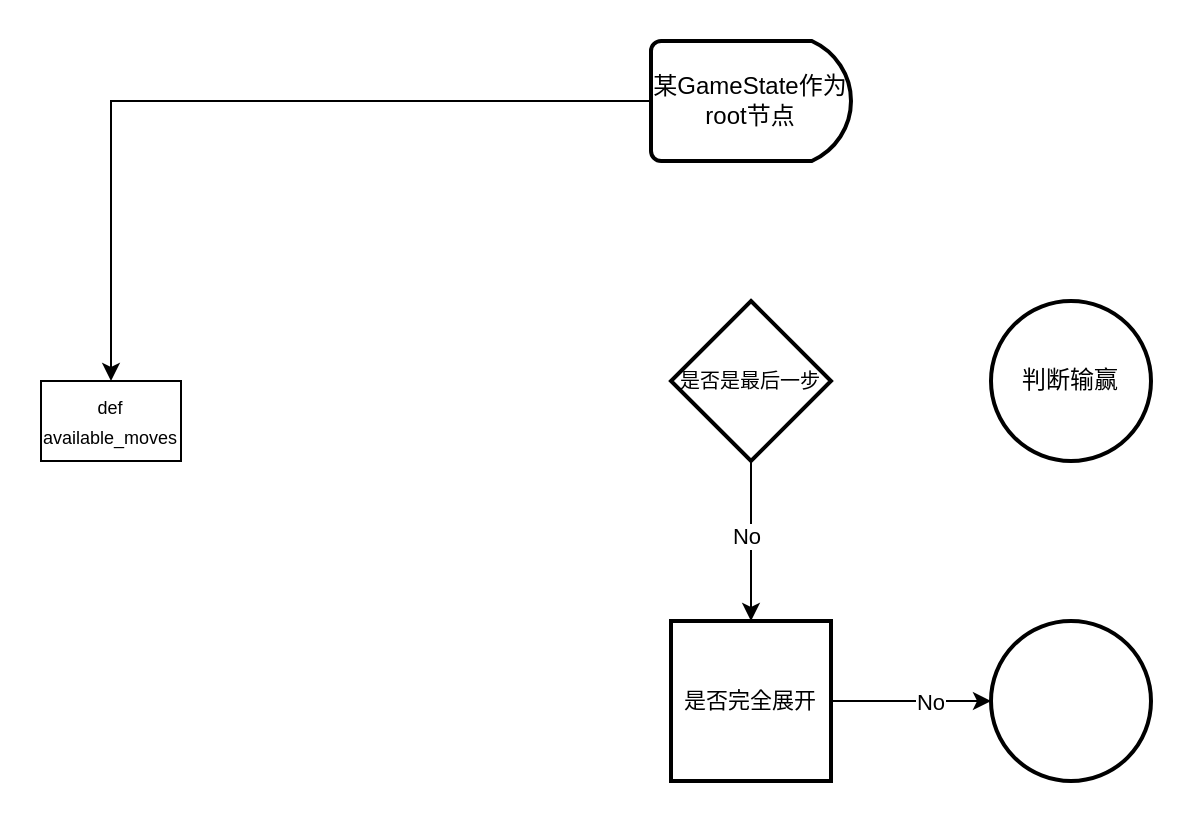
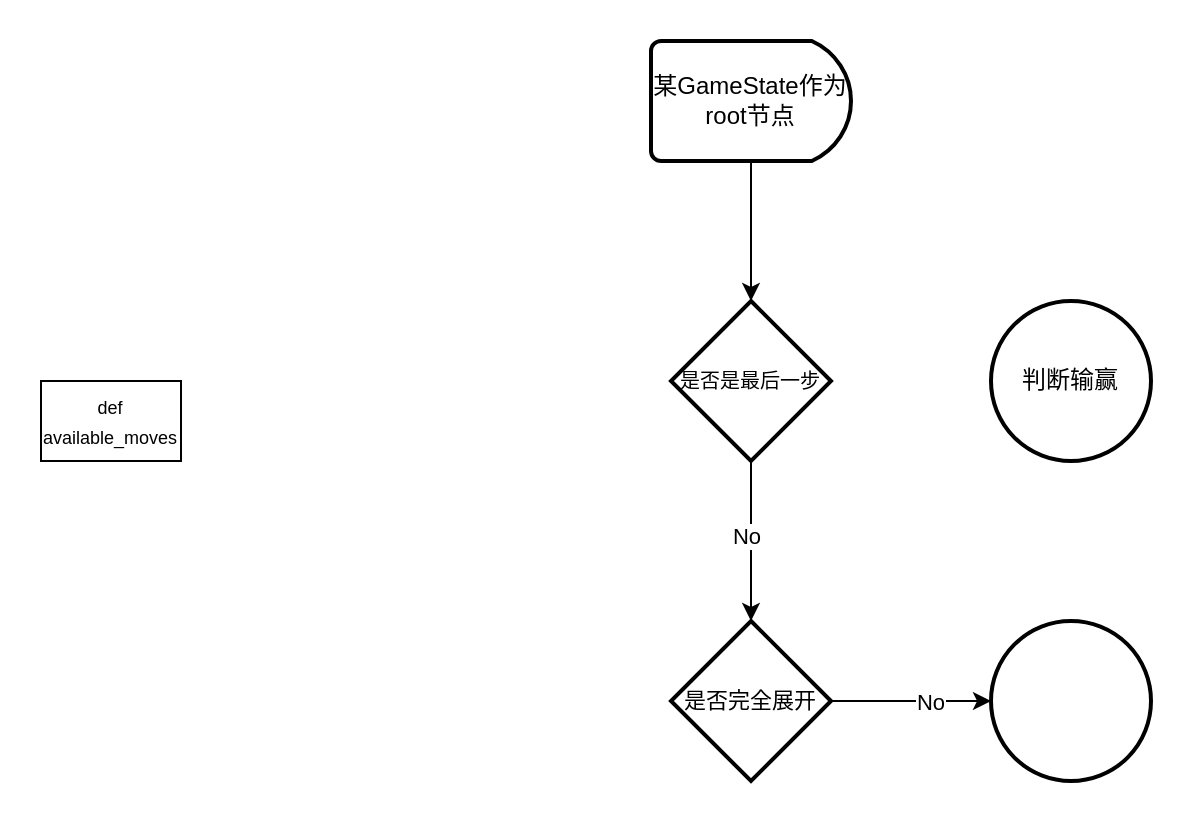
(247, 101) -> (751, 224)
(751, 701) -> (751, 701)
